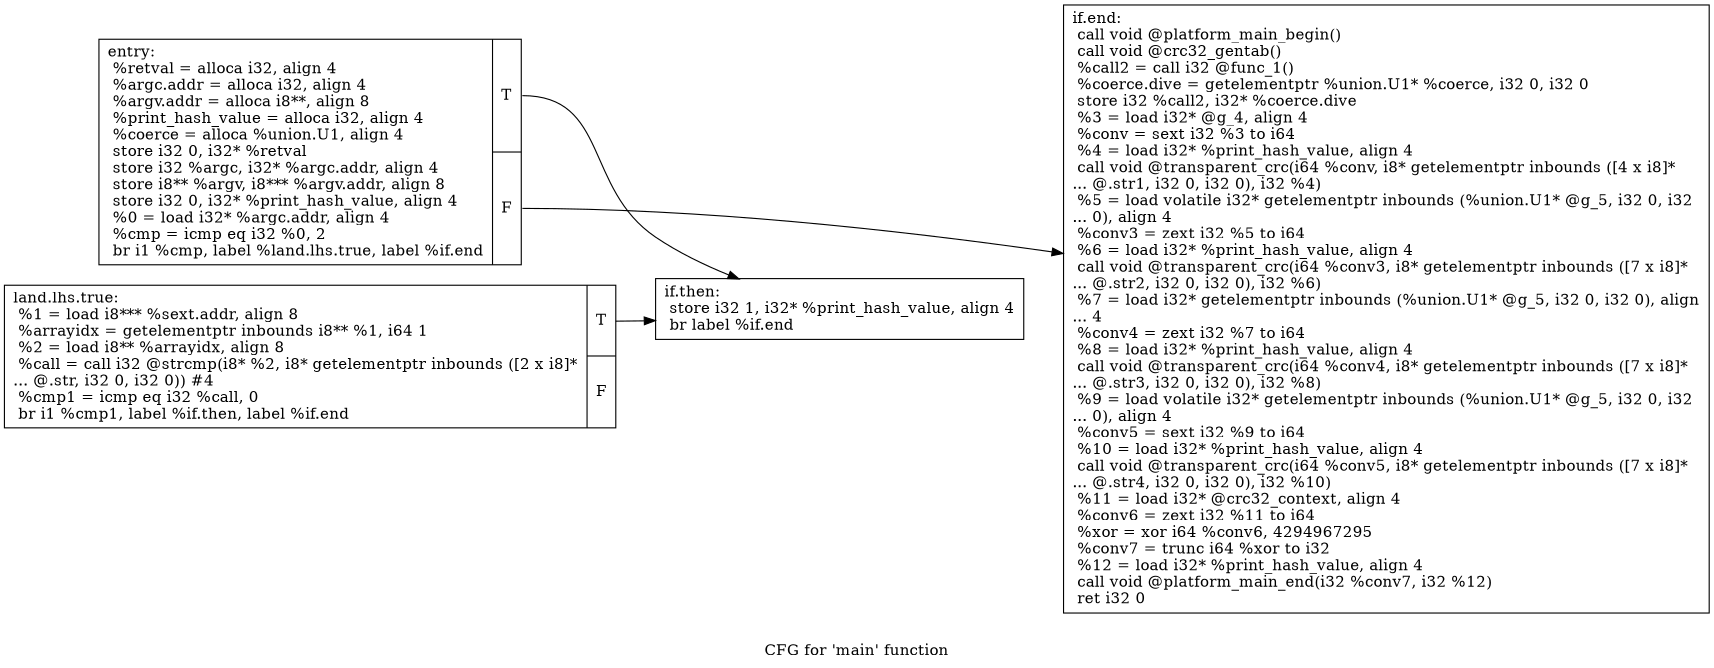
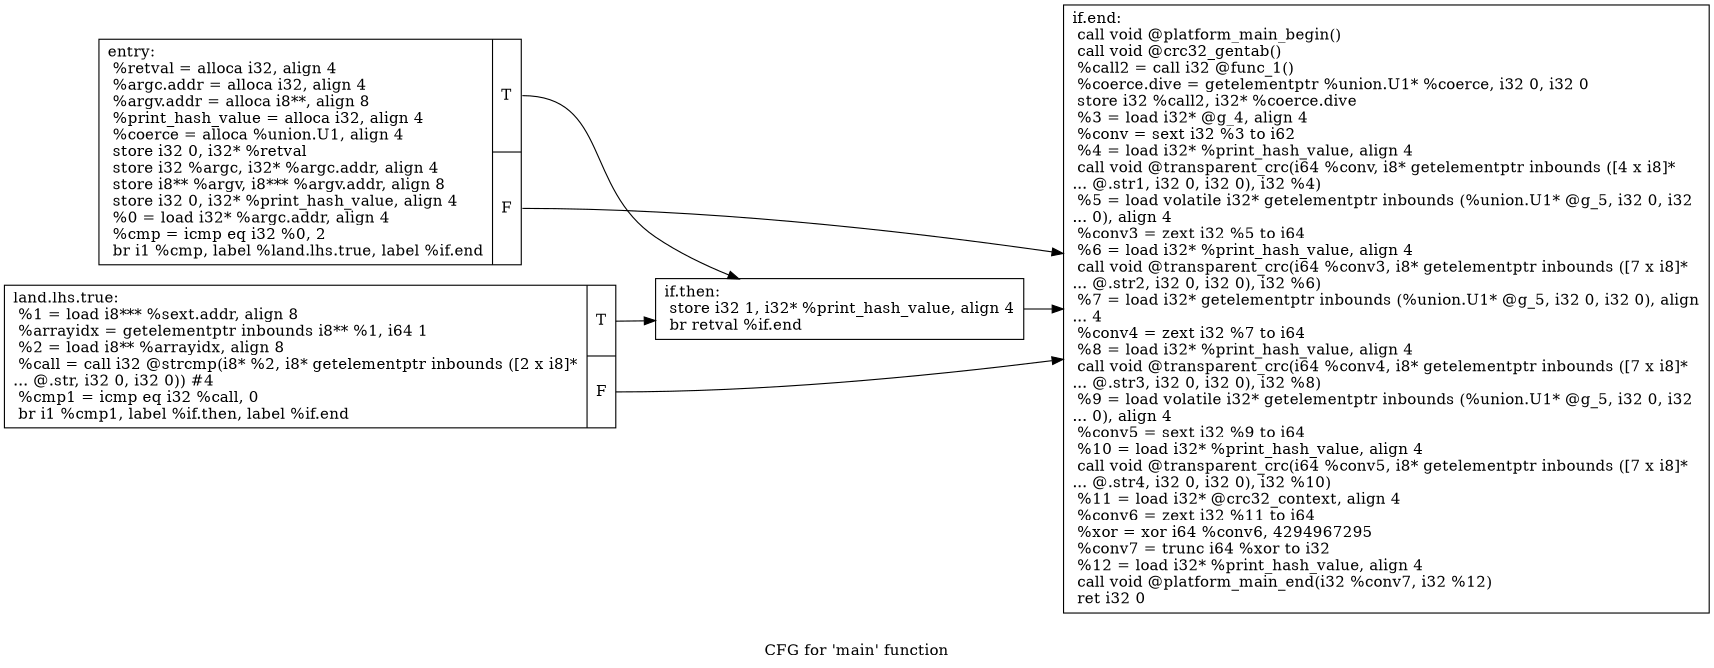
(1184, 134) -> (1184, 134)
none -> (1038, 309)
(730, 325) -> (734, 325)
none -> (834, 383)
